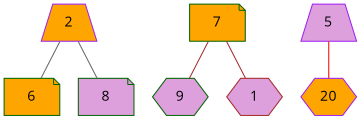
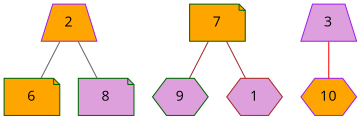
(329, 23) -> (329, 23)
(329, 97) -> (329, 97)
